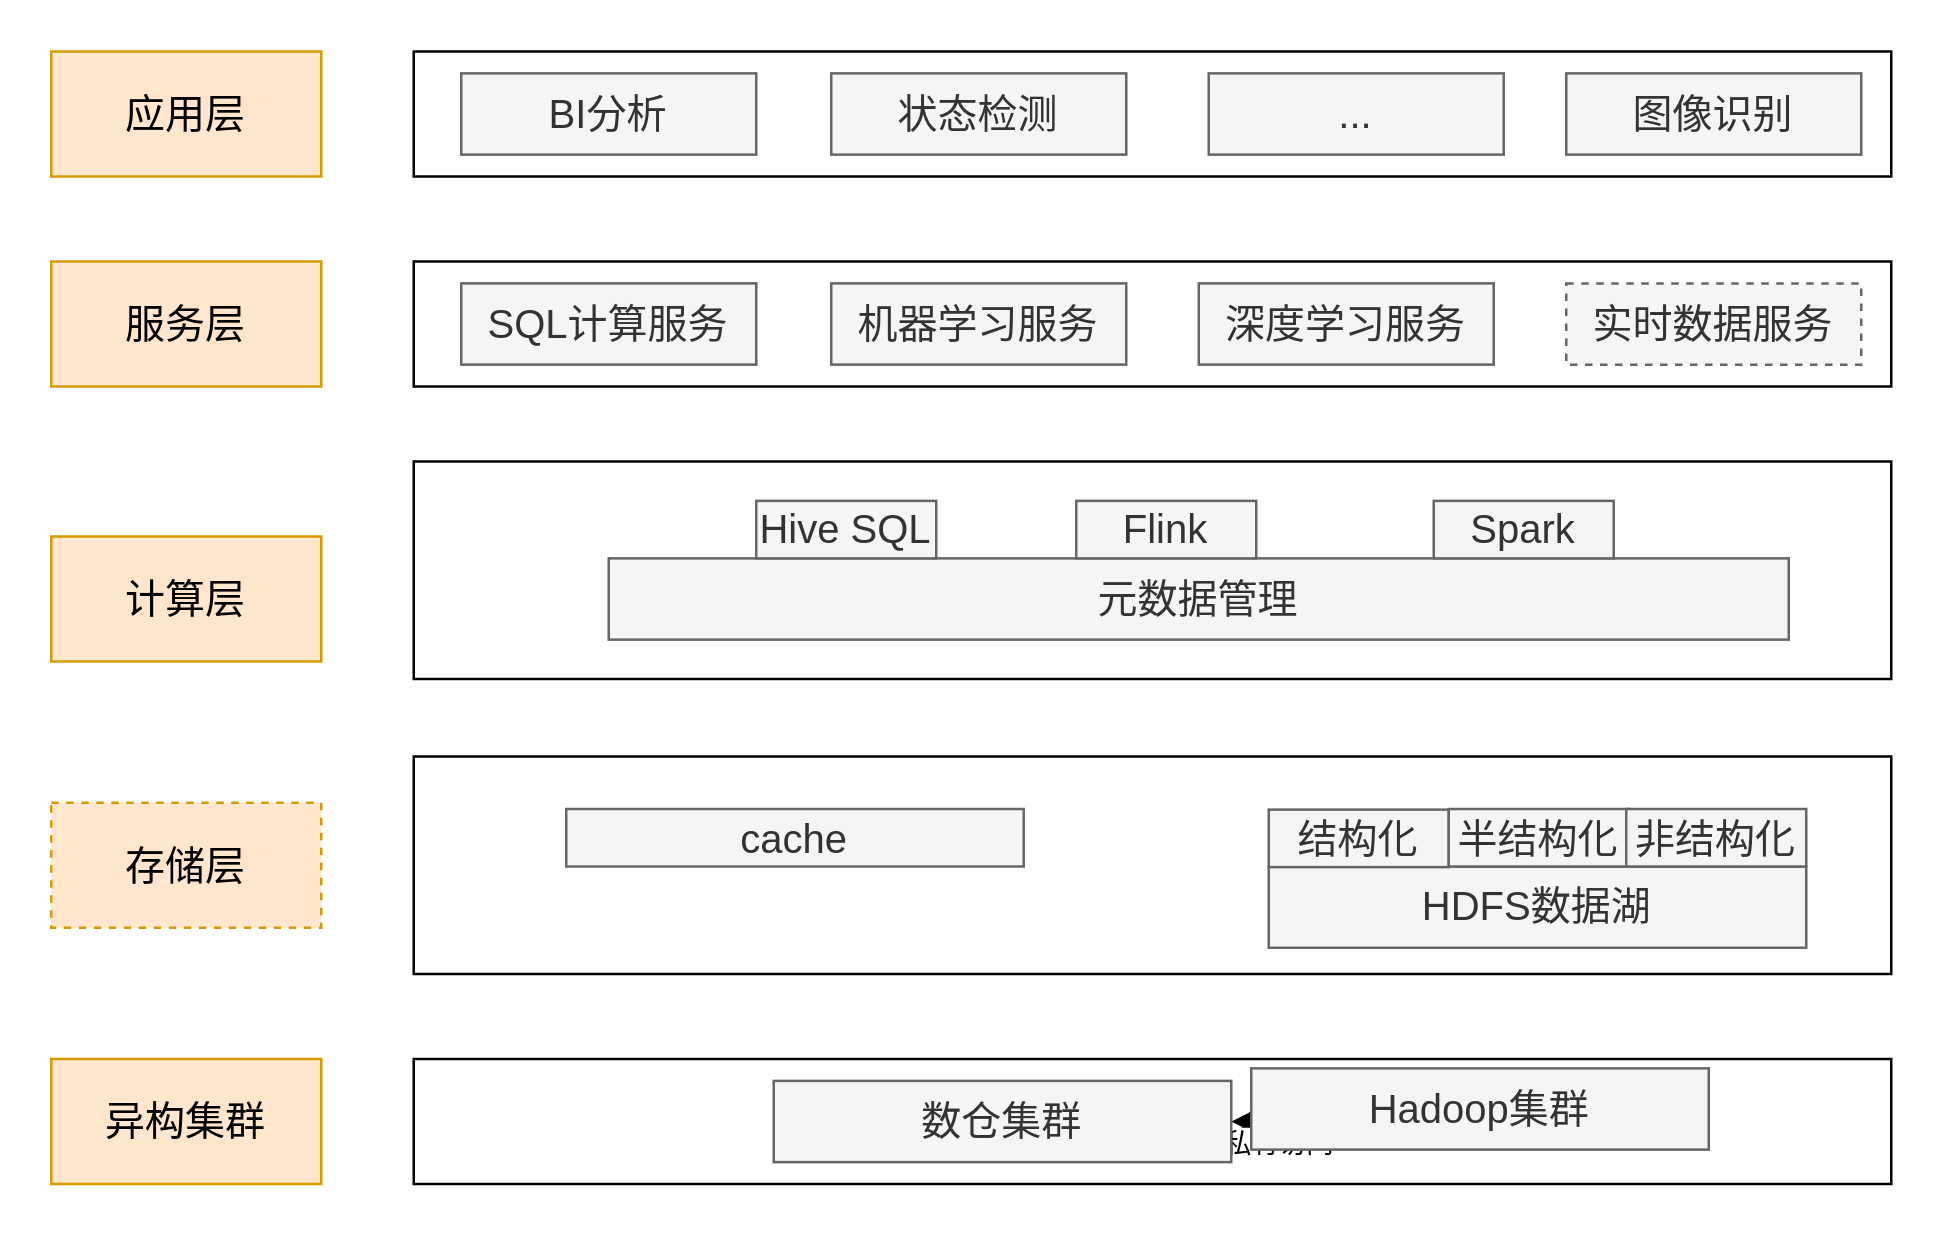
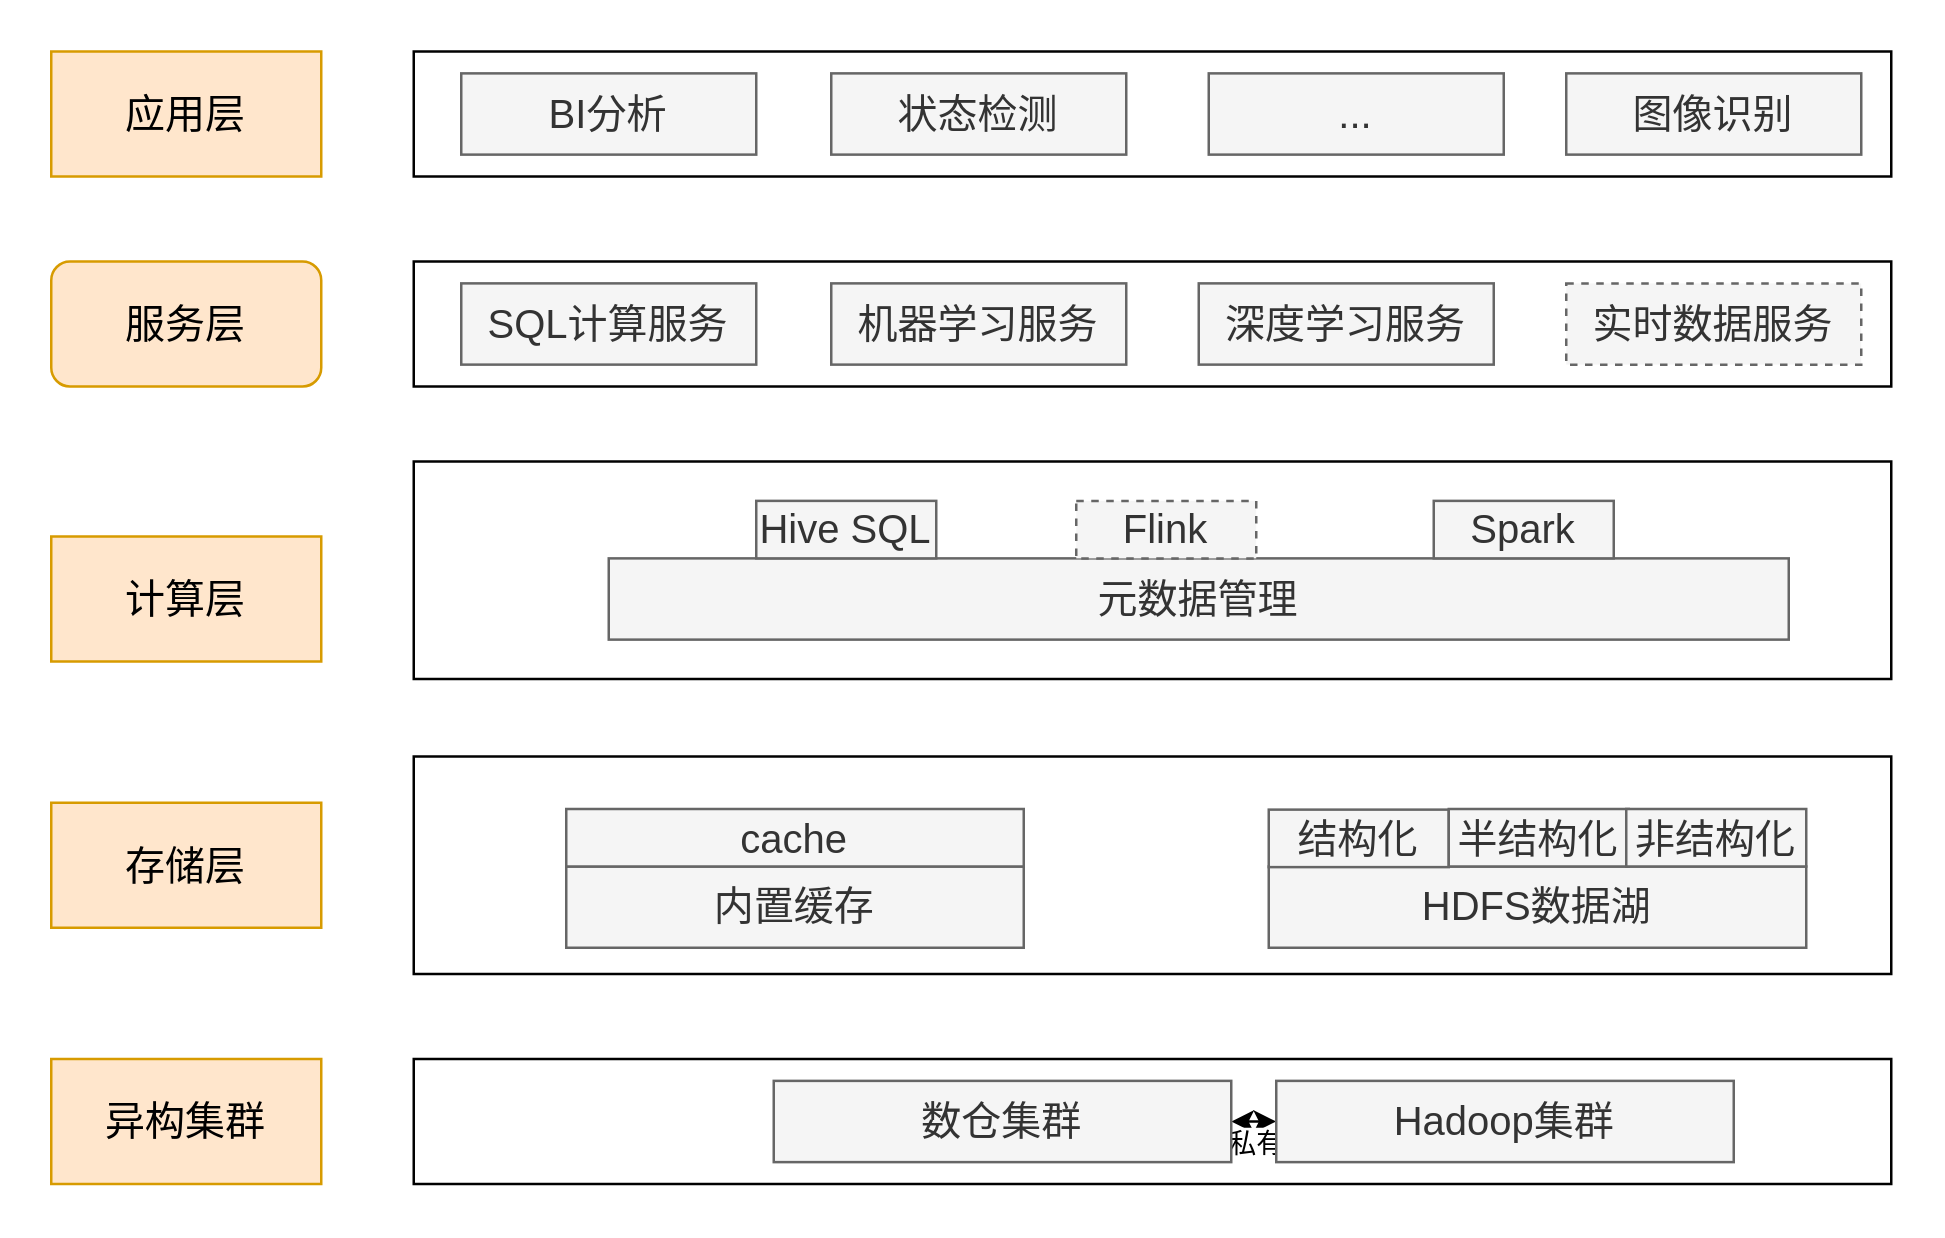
(186, 324) -> (186, 324)
(1166, 529) -> (1166, 529)
(186, 865) -> (186, 865)
none -> (795, 907)
(1480, 1109) -> (1505, 1121)
